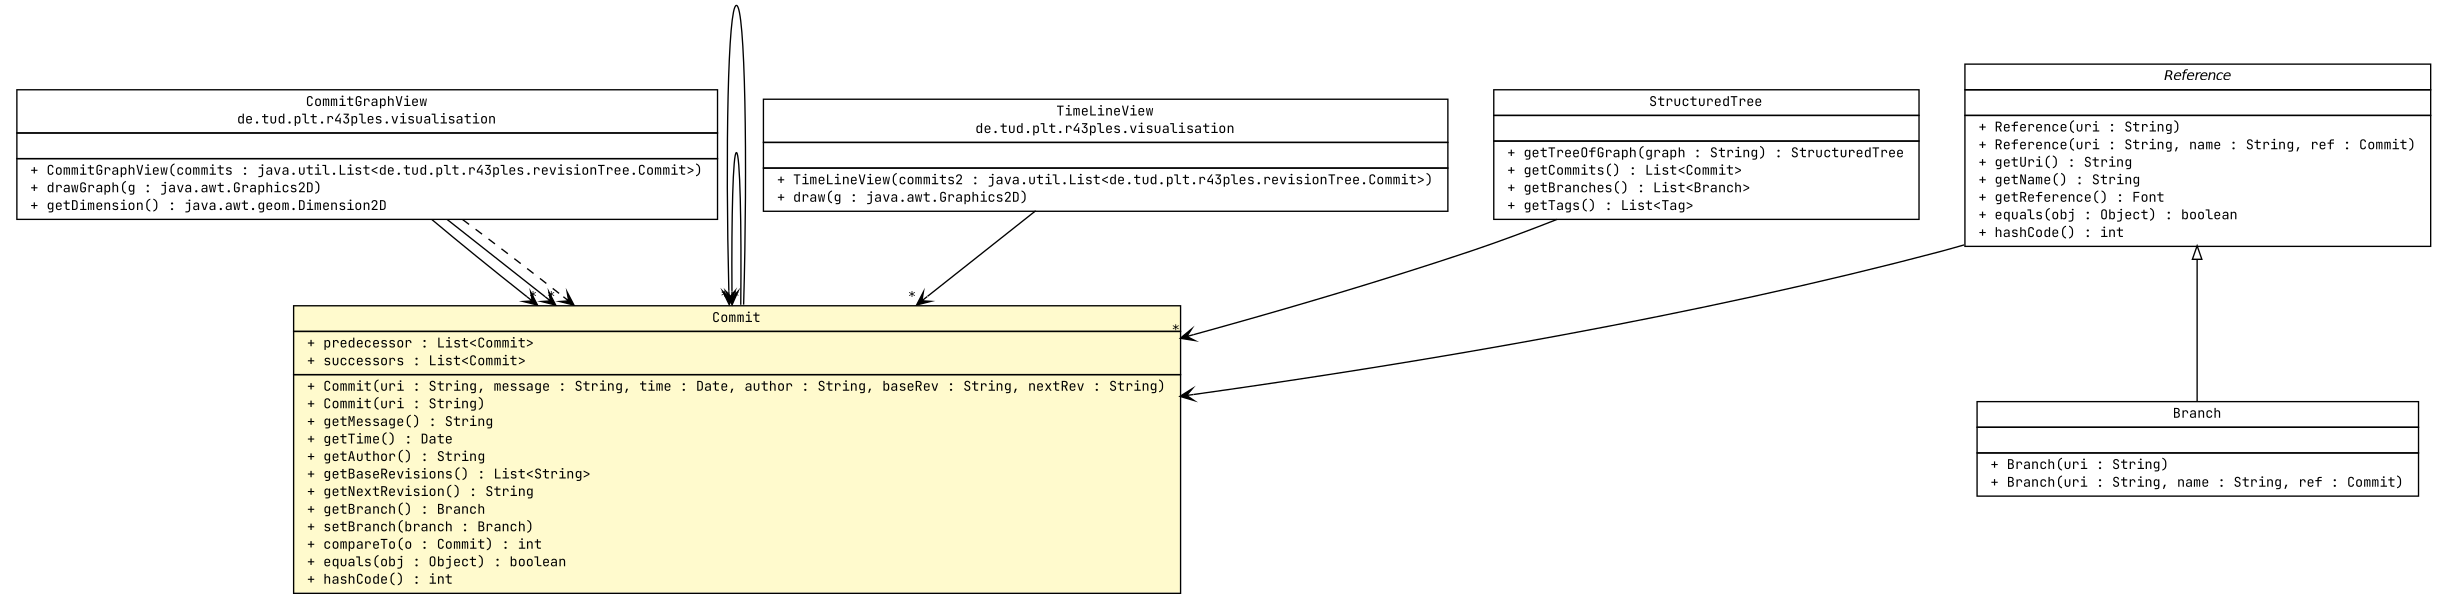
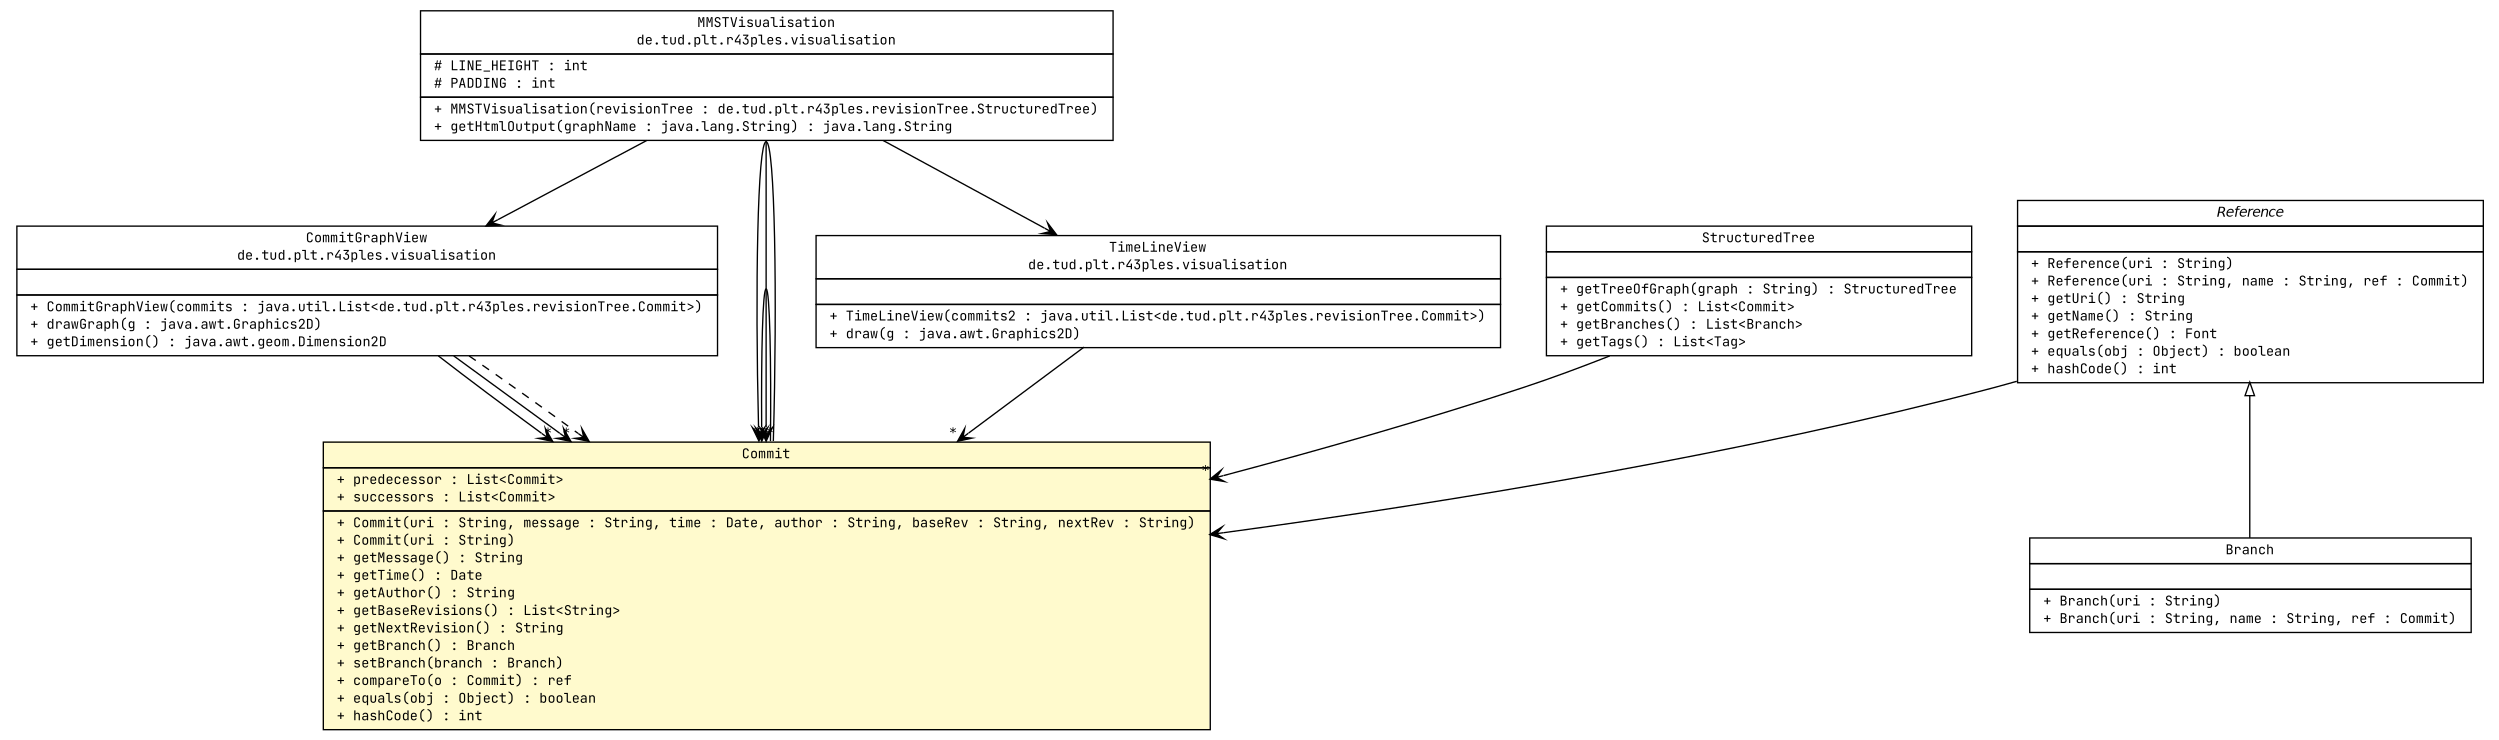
none -> (766, 76)
(425, 545) -> (455, 681)
